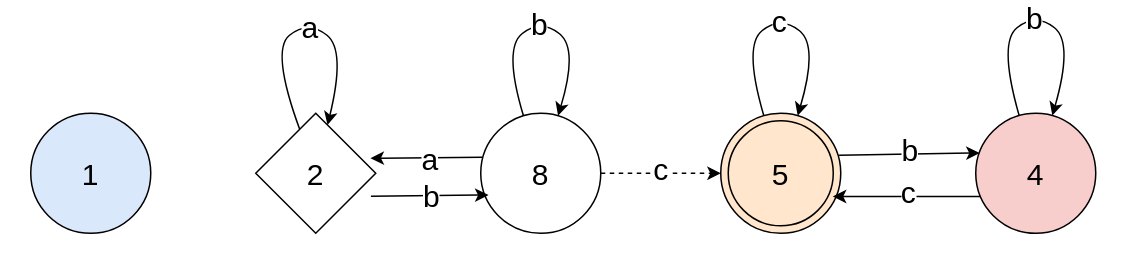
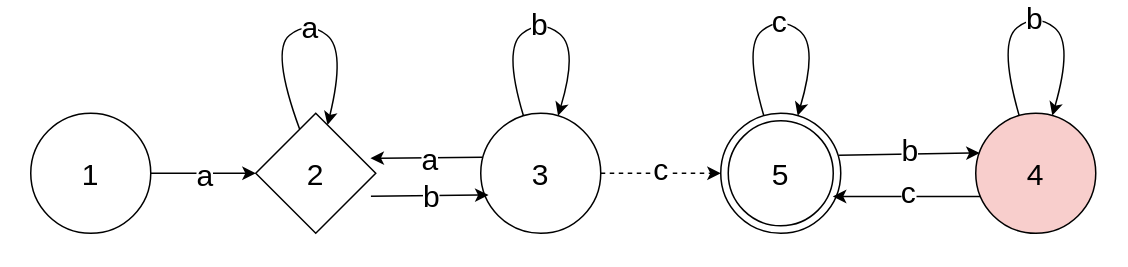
(91, 173) -> (91, 173)
none -> (198, 173)
(541, 173) -> (541, 173)
(781, 173) -> (781, 173)
